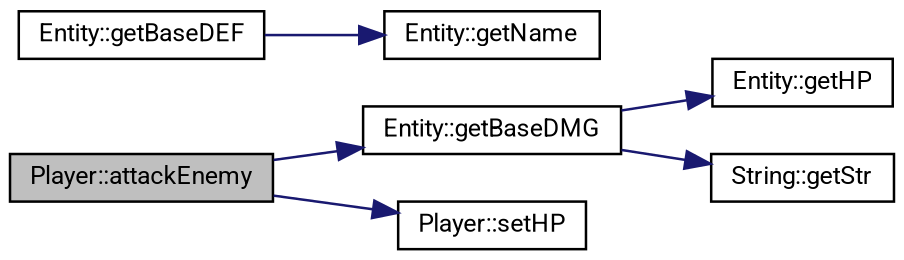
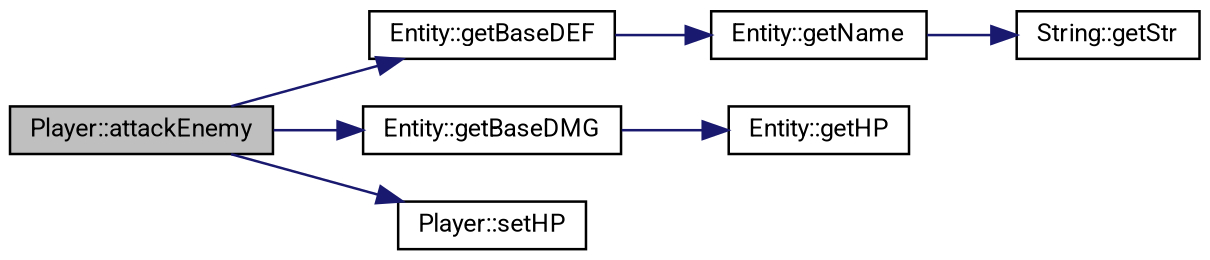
none -> (305, 86)
(653, 155) -> (959, 35)
